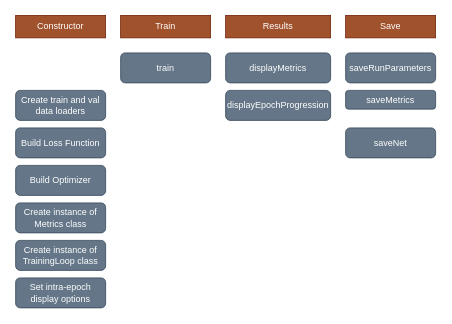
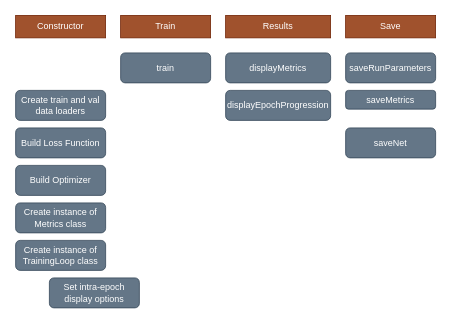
(60, 293) -> (94, 293)
